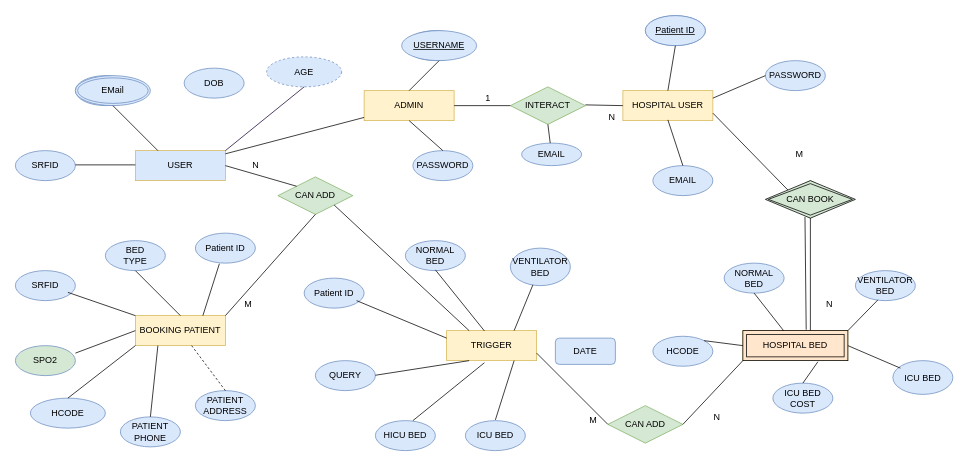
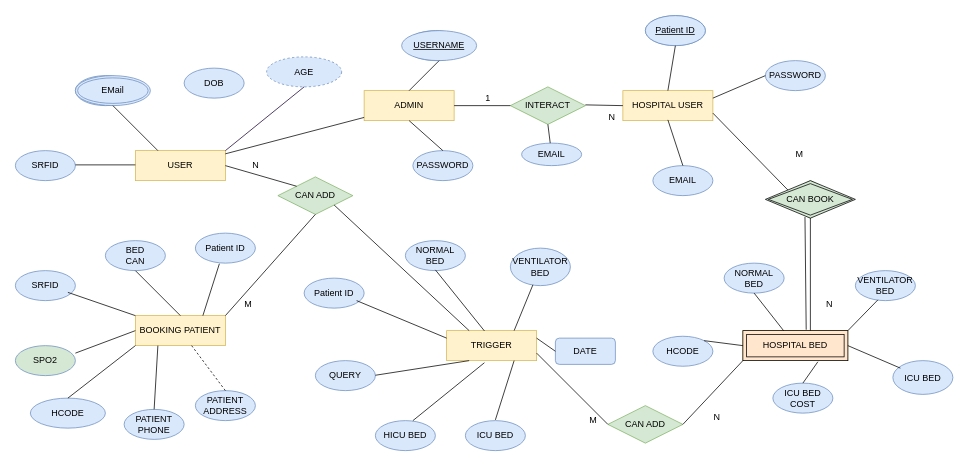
(180, 165) -> (180, 165)
(135, 255) -> (135, 255)
none -> (546, 344)
(150, 432) -> (154, 424)
